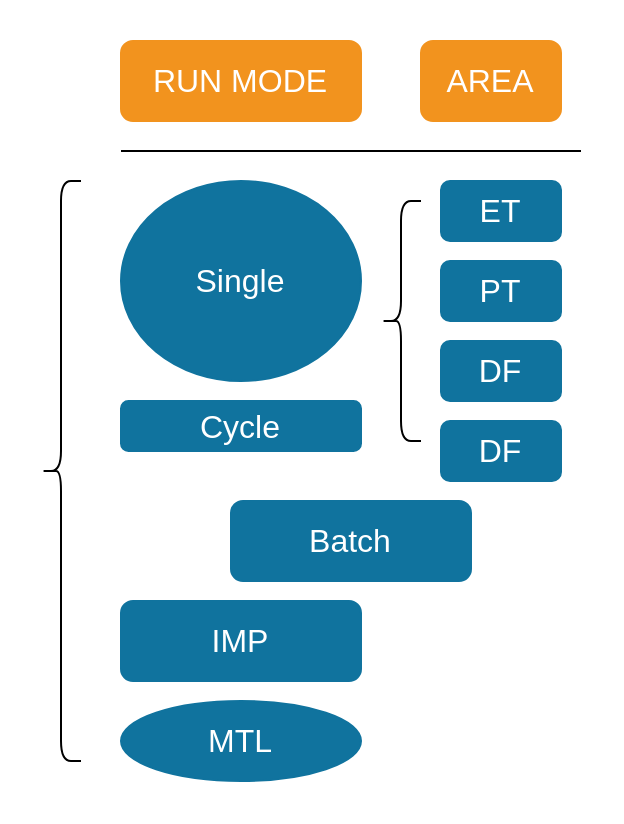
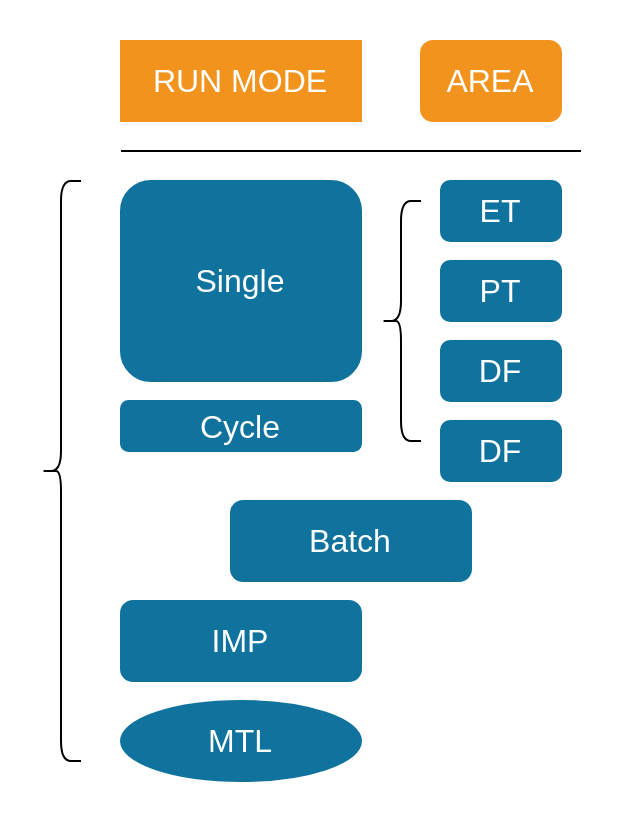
(241, 81) -> (241, 81)
(241, 281) -> (241, 281)
